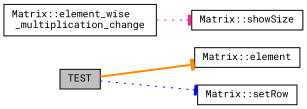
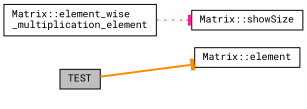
(80, 20) -> (80, 20)
(247, 95) -> none
